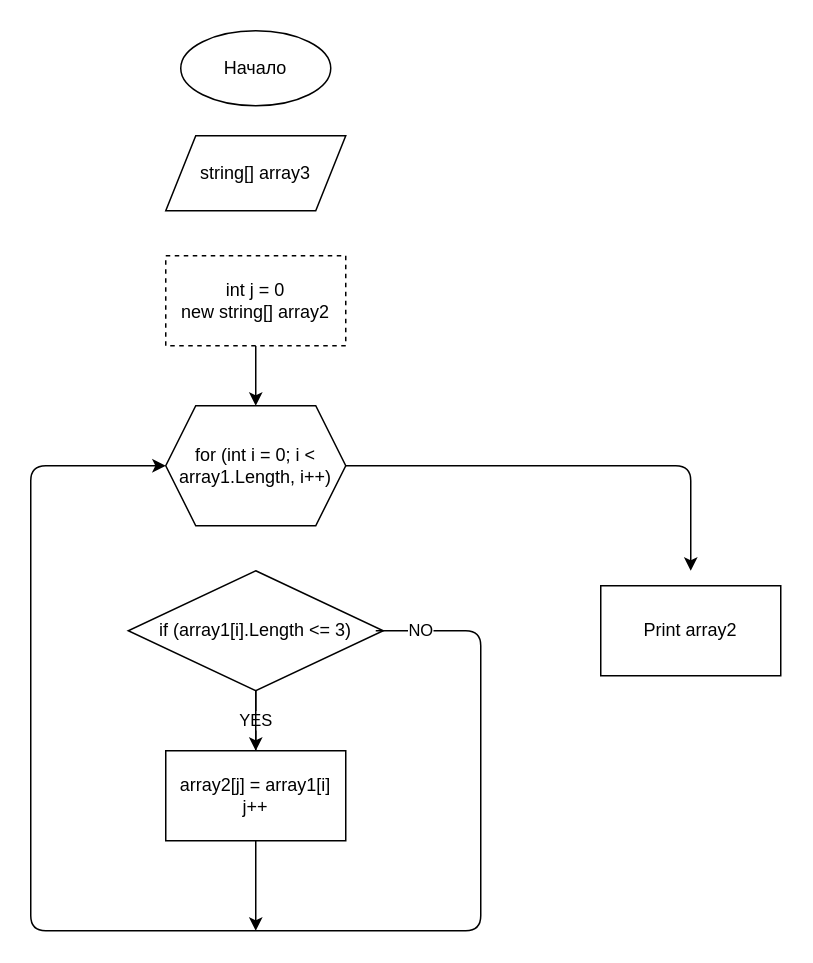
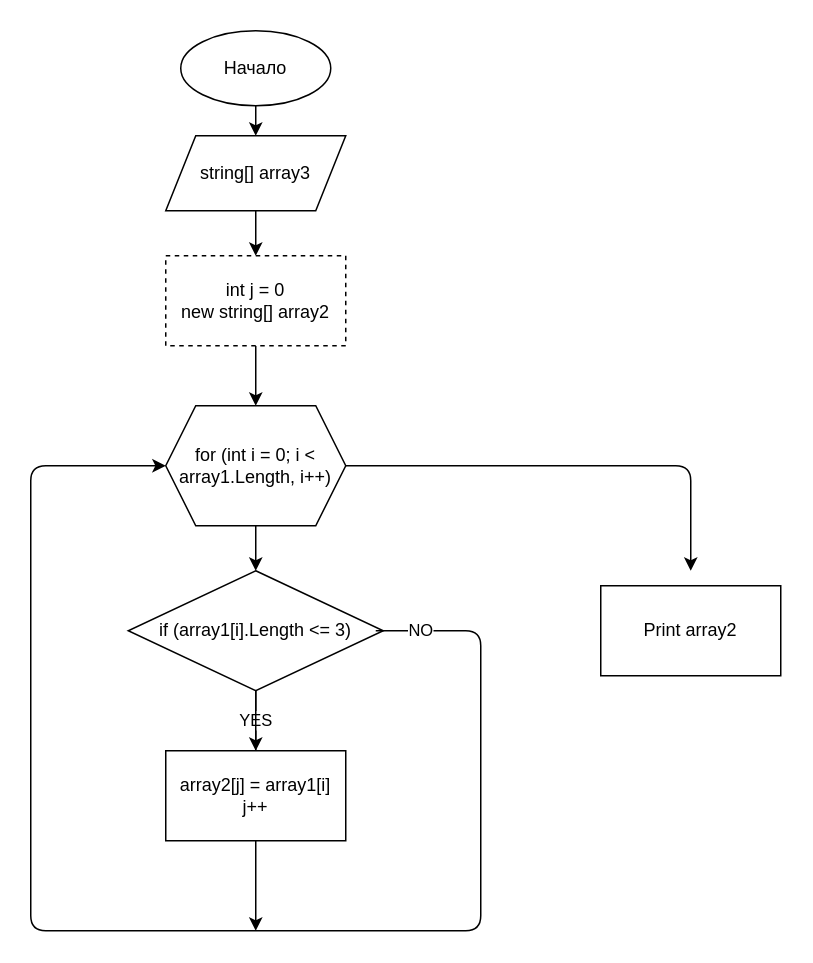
none -> (256, 116)
none -> (256, 228)
none -> (256, 543)
